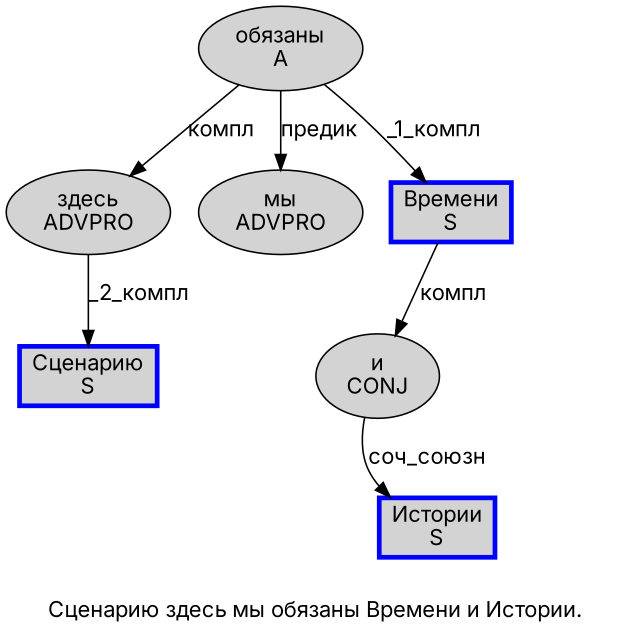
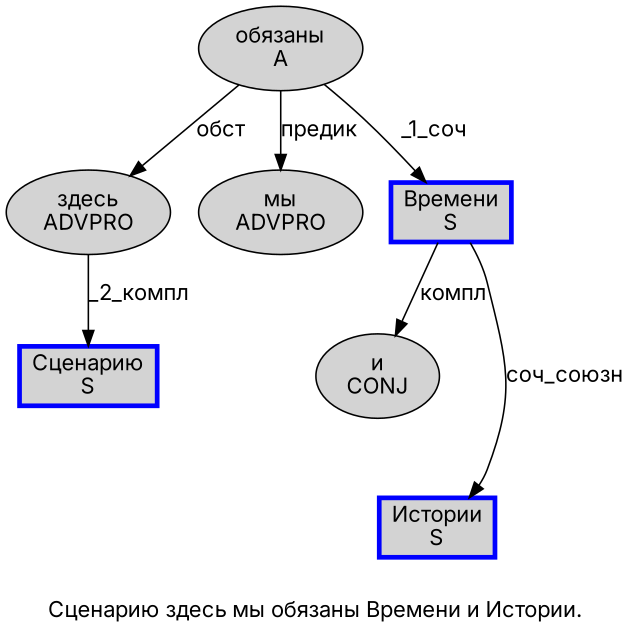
(221, 130) -> (221, 130)
(435, 130) -> (435, 130)
(363, 453) -> (504, 364)
